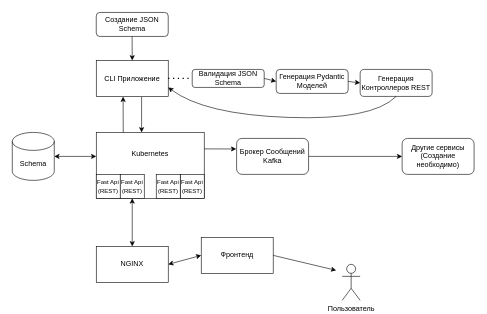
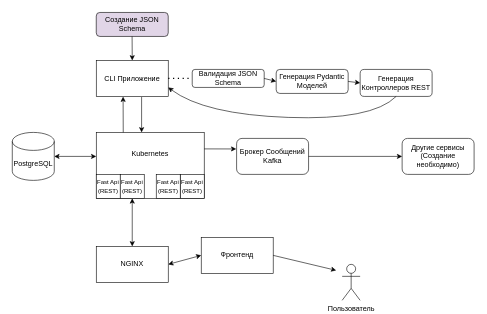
(132, 24) -> (132, 24)
(33, 164) -> (33, 164)
